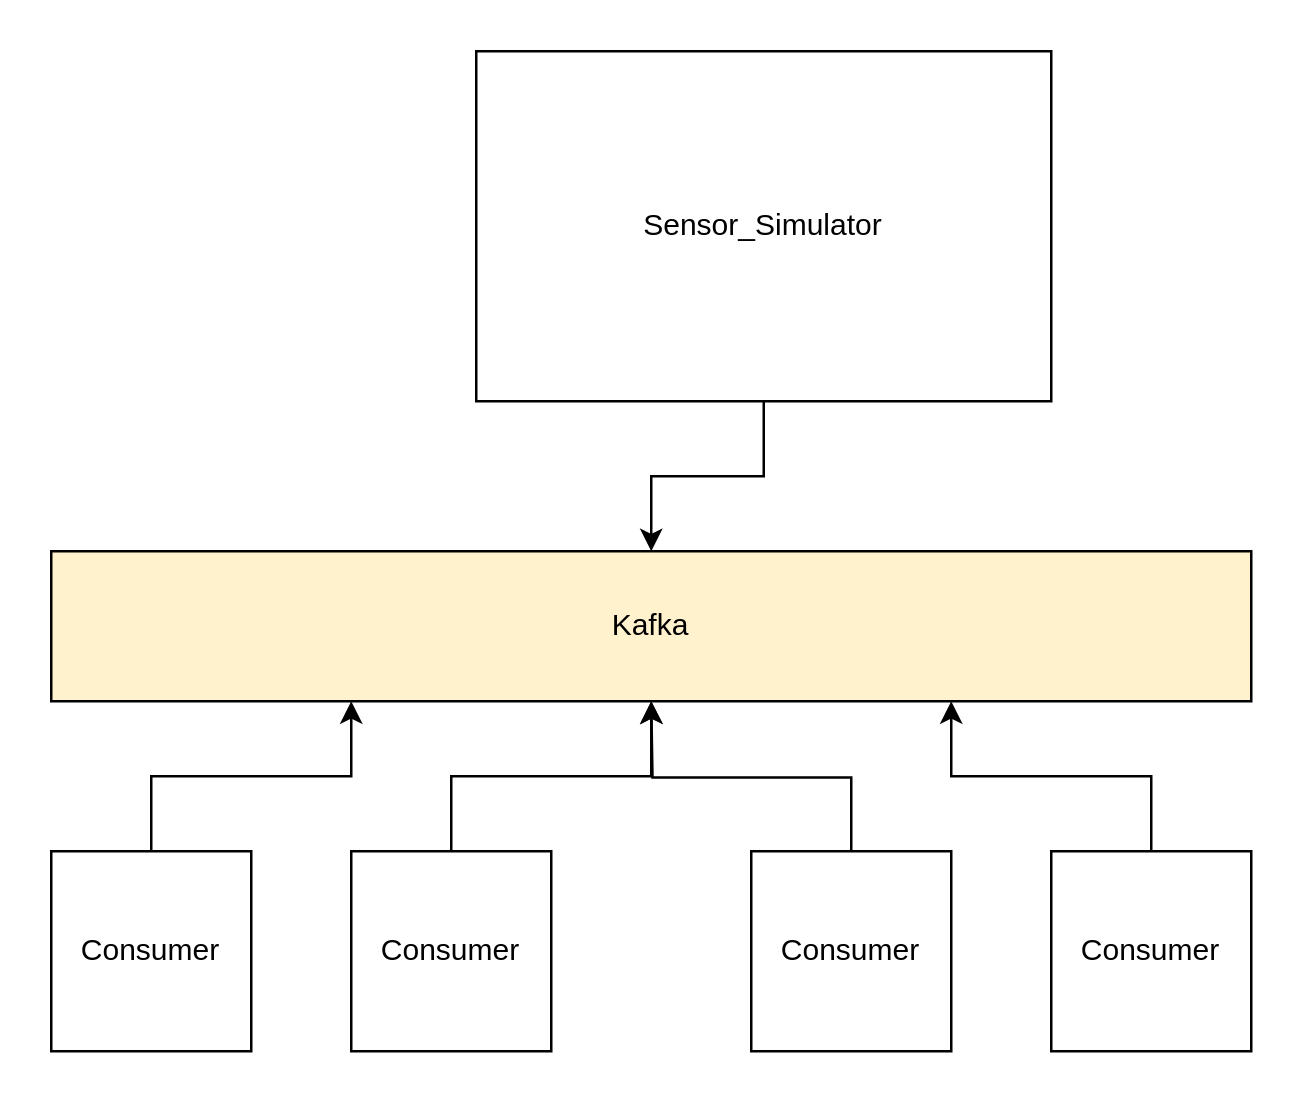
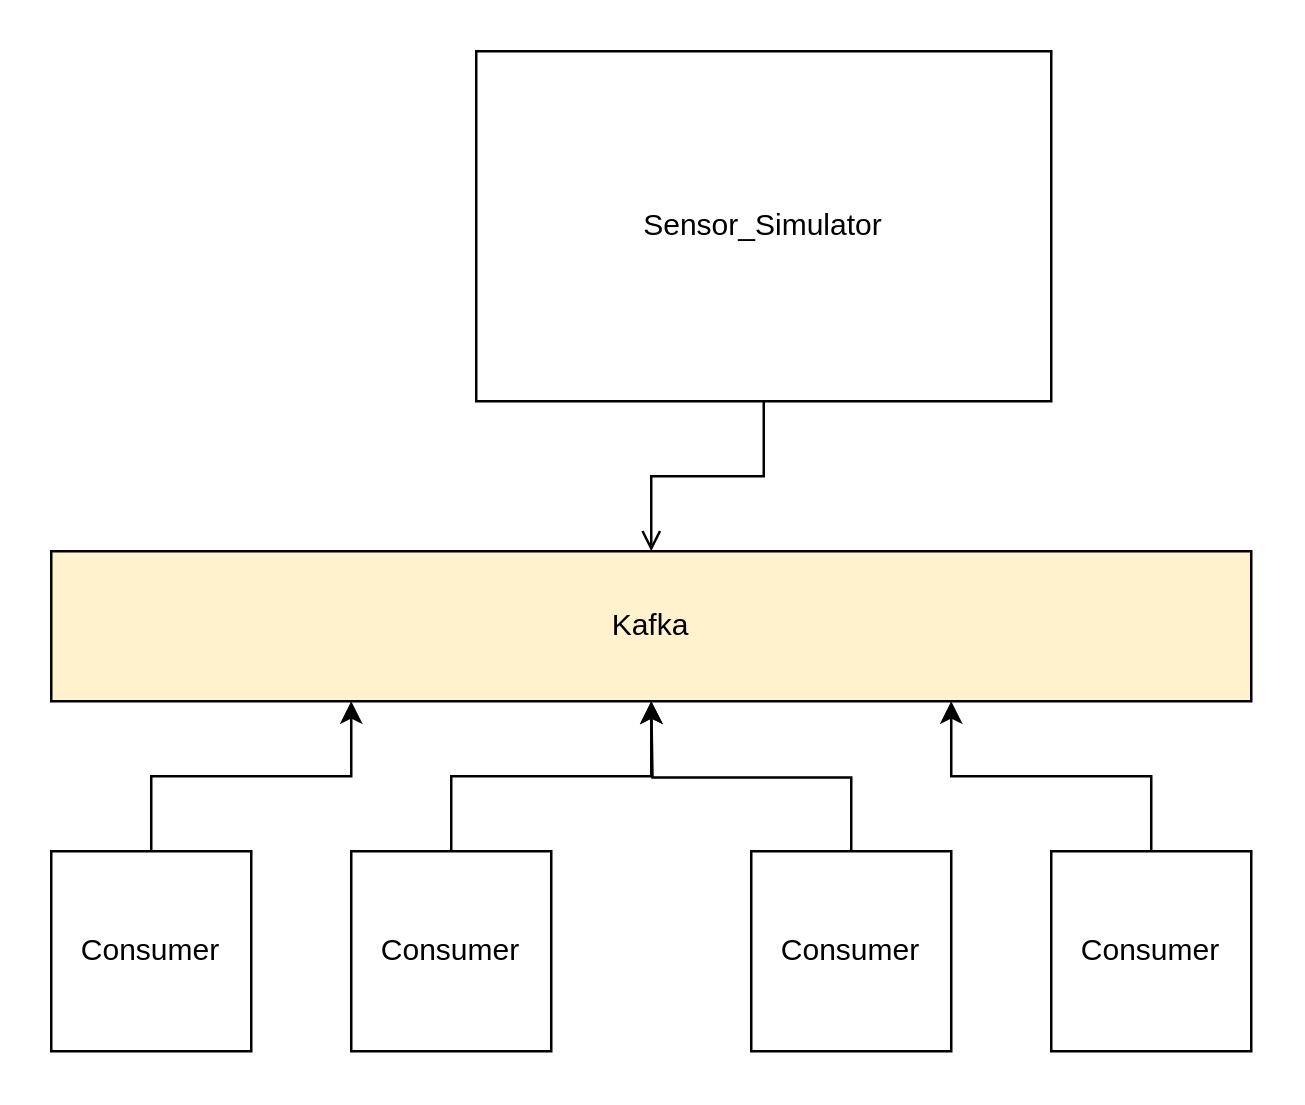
(651, 533) -> (651, 537)
